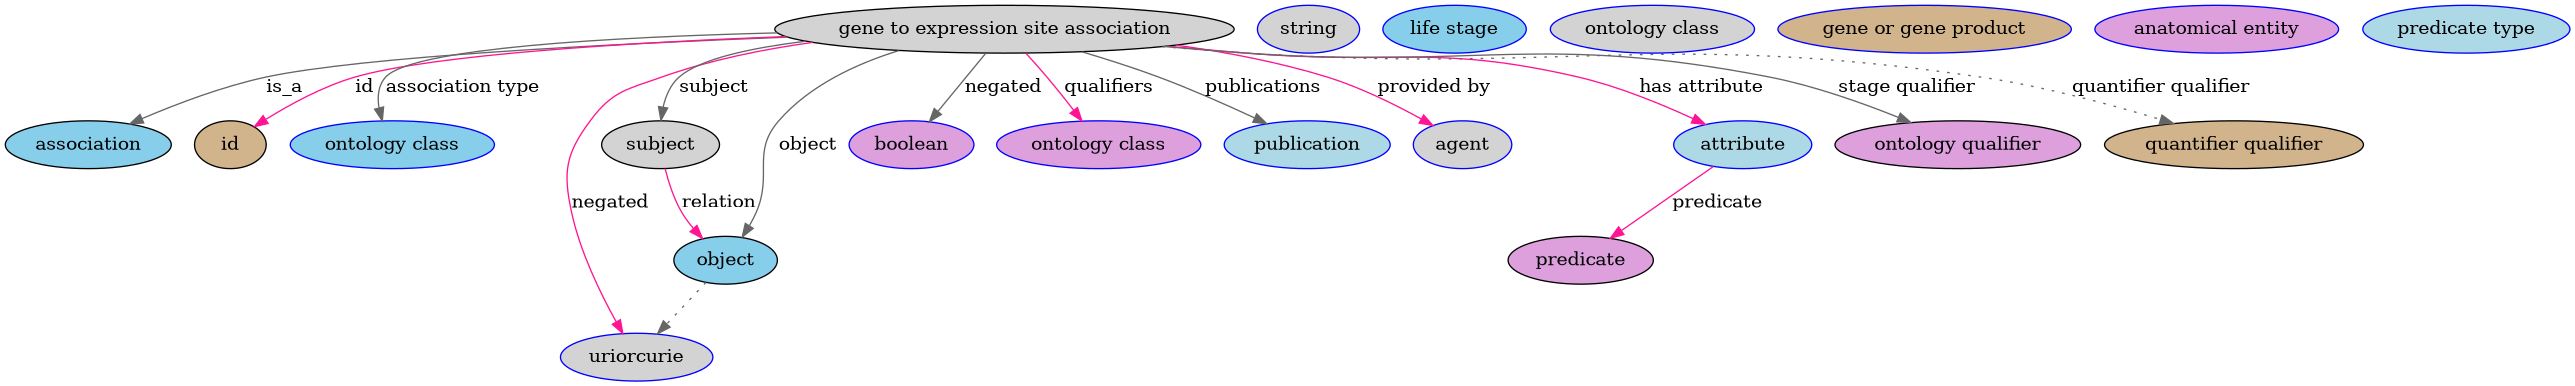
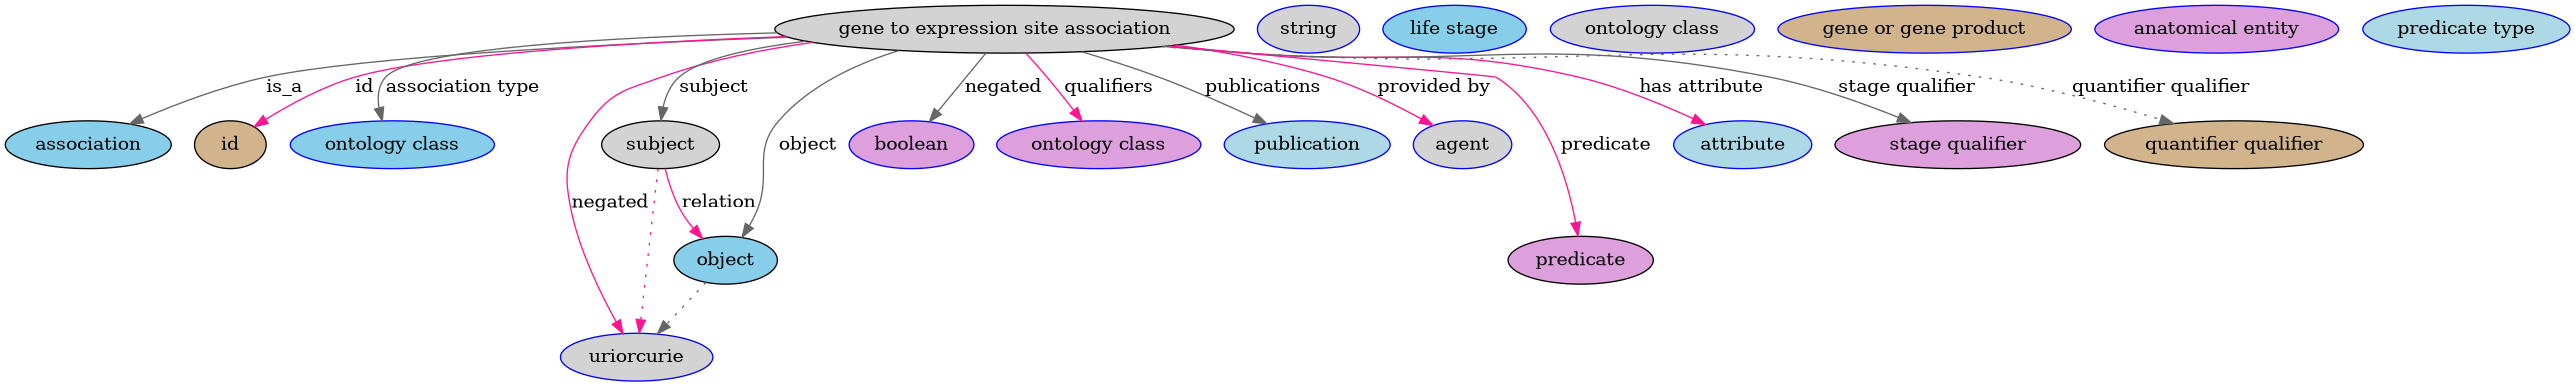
(1958, 145) -> (1958, 145)
(1667, 198) -> (1417, 69)
none -> (649, 244)
